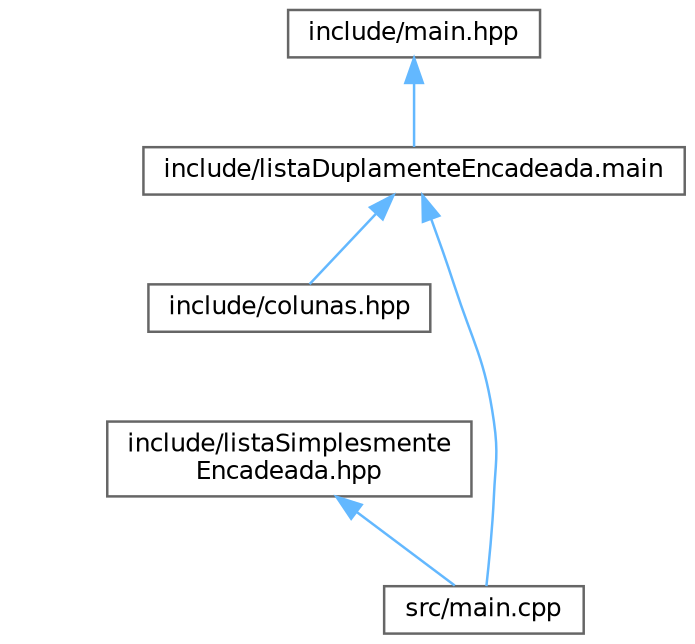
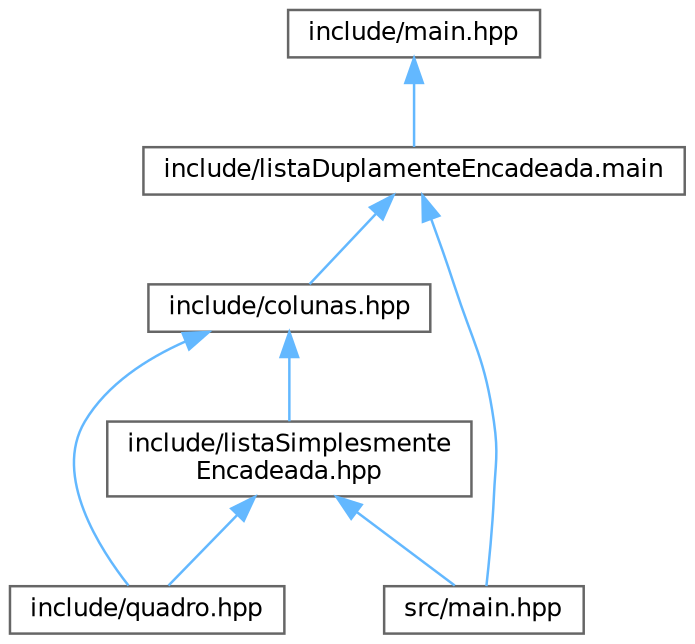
none -> (289, 389)
none -> (147, 610)
(484, 610) -> (484, 610)
